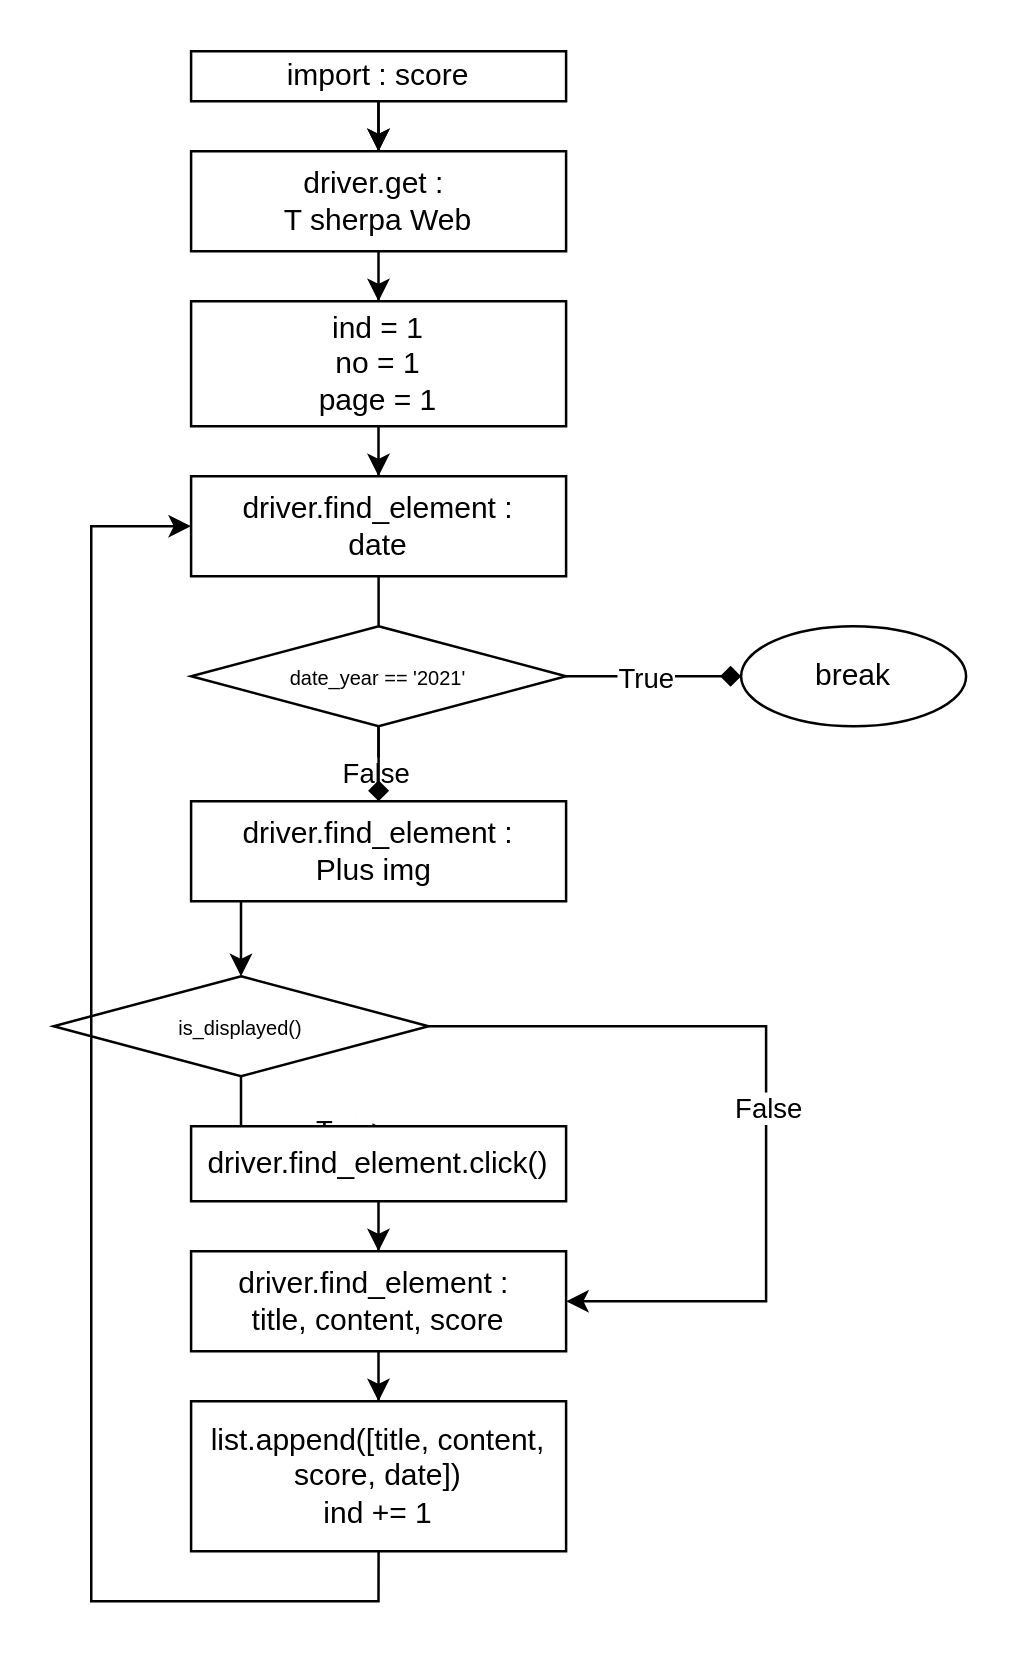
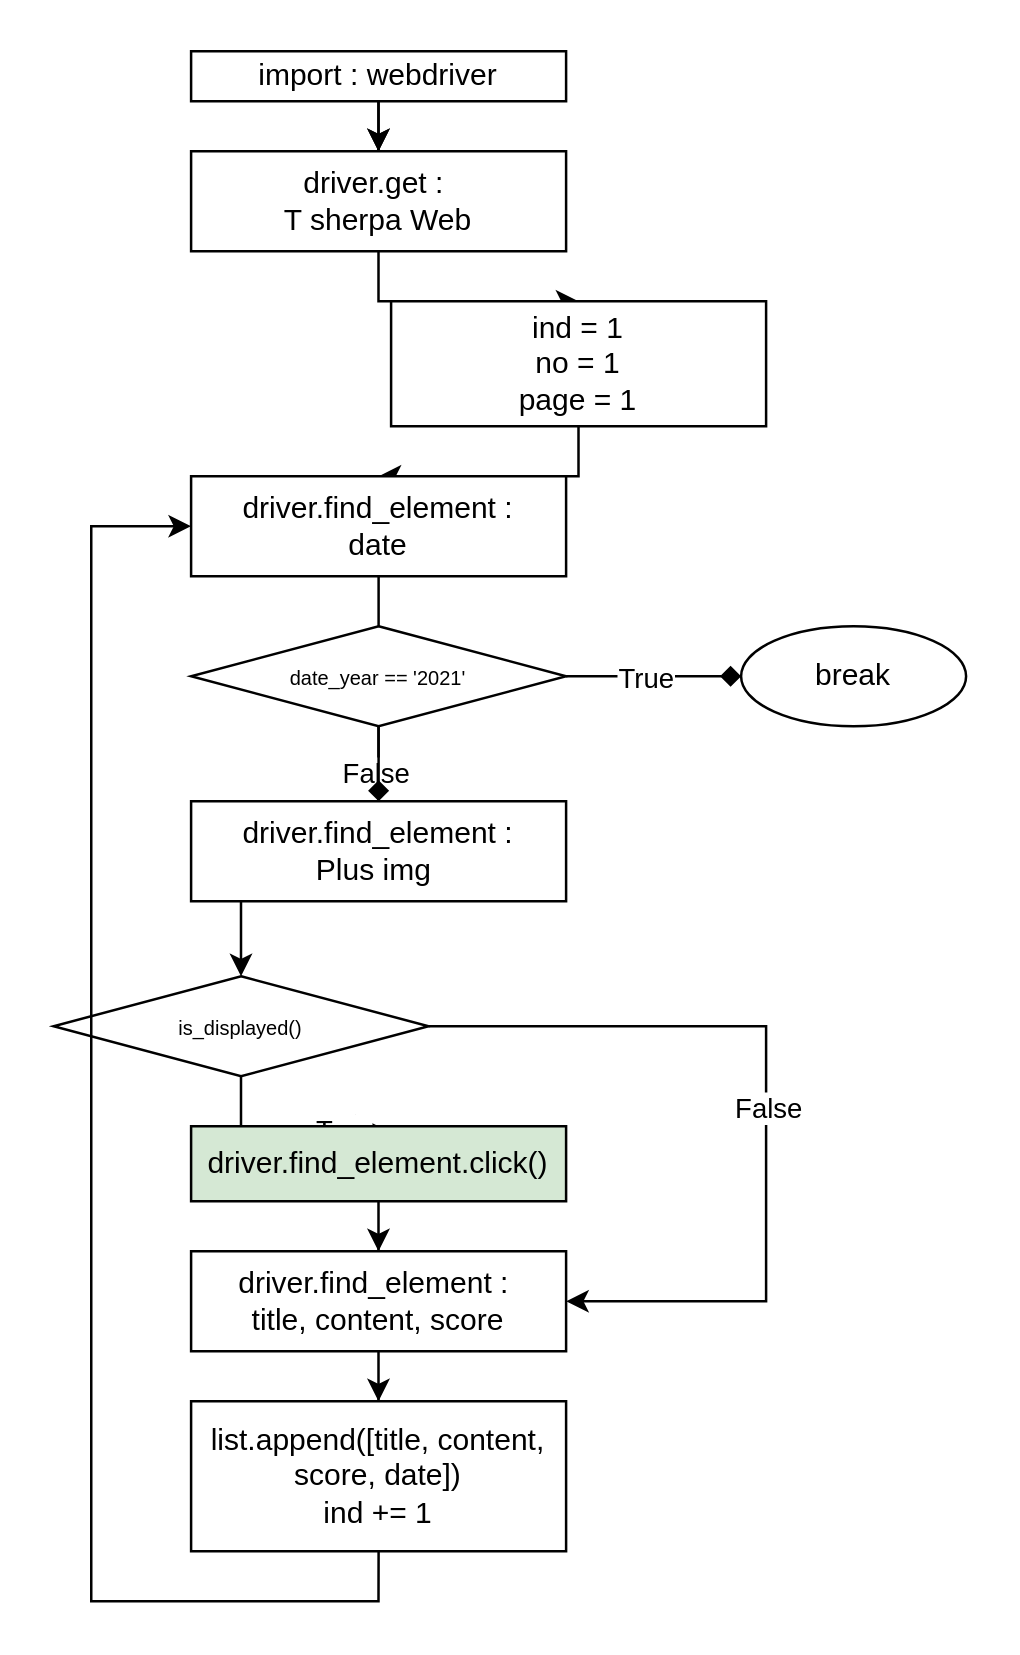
(379, 76) -> (379, 76)
(379, 364) -> (579, 364)
(379, 1164) -> (379, 1164)
